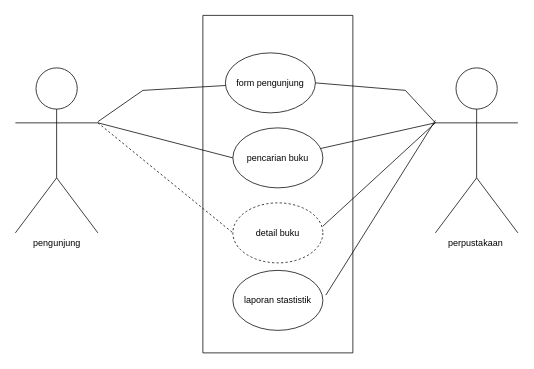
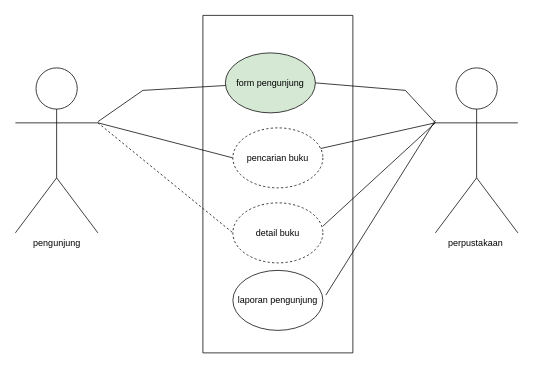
(270, 83) -> (270, 83)
(278, 158) -> (278, 158)
(278, 300) -> (278, 300)
